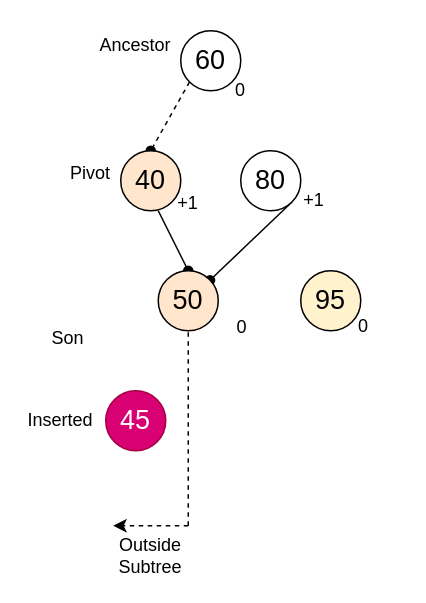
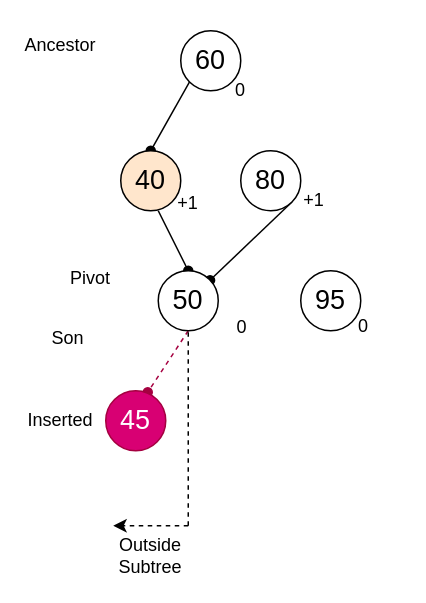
(136, 46) -> (61, 46)
(171, 114) -> (171, 114)
(91, 173) -> (91, 278)
(188, 301) -> (188, 301)
(331, 301) -> (331, 301)
none -> (168, 362)
